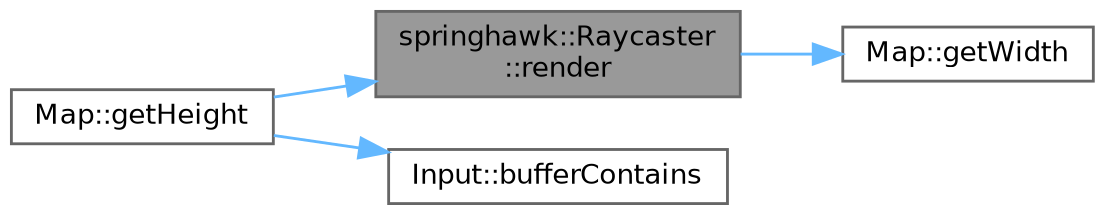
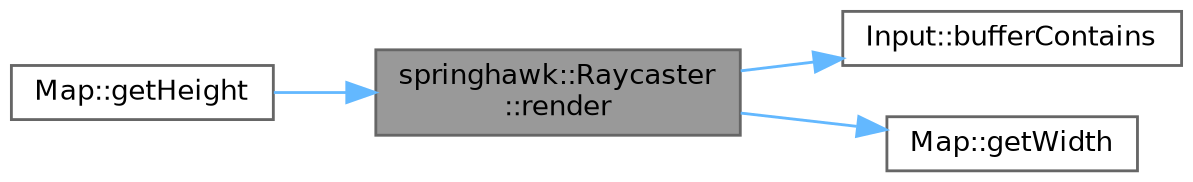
(316, 142) -> (777, 66)
